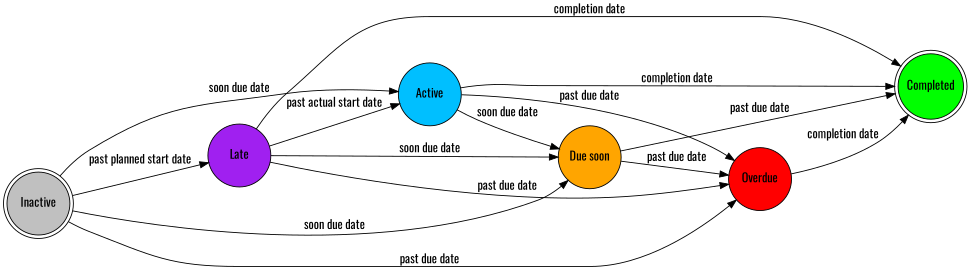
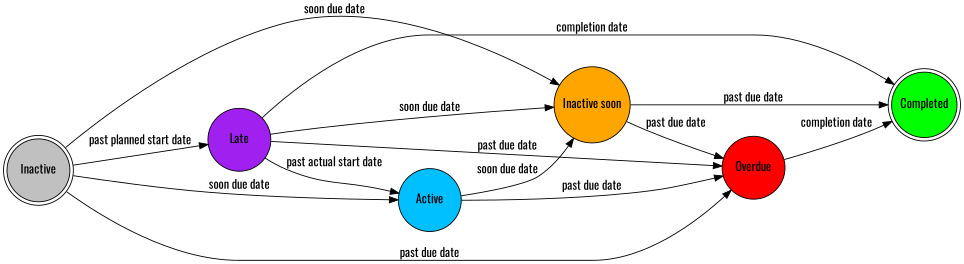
(673, 86) -> none
(590, 157) -> (592, 105)
